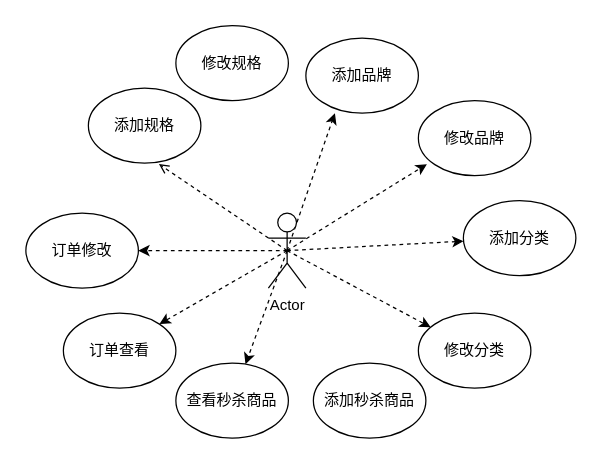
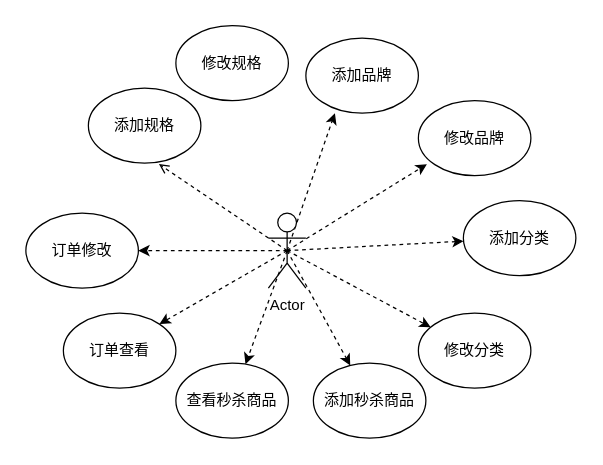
none -> (317, 306)
